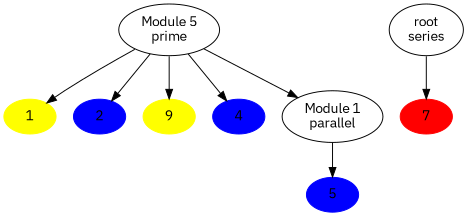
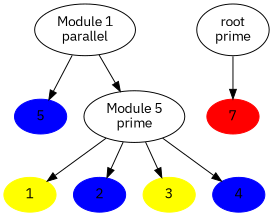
(426, 30) -> (233, 30)
(246, 71) -> (107, 69)
(169, 117) -> (169, 195)
